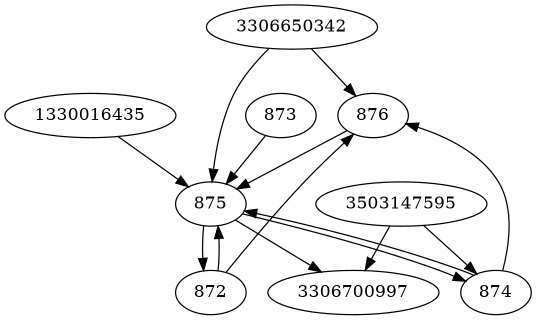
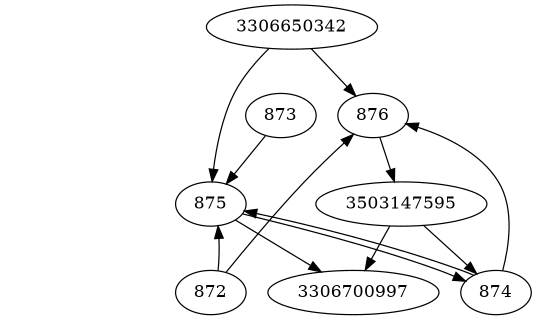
(90, 116) -> none
(297, 157) -> (385, 154)
(203, 242) -> none
